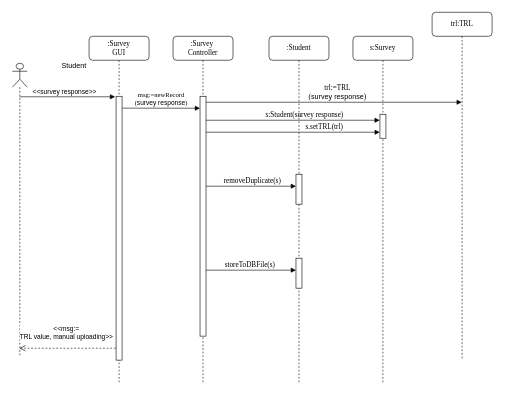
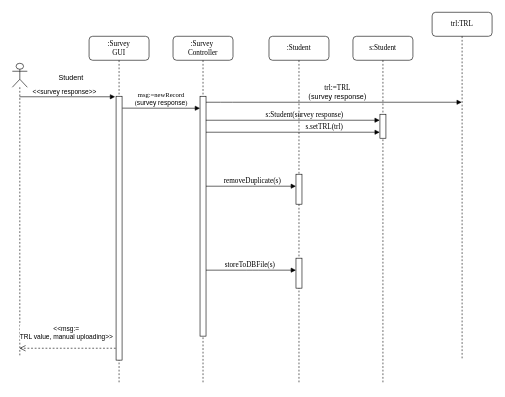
(383, 48) -> (383, 48)
(74, 66) -> (71, 78)
